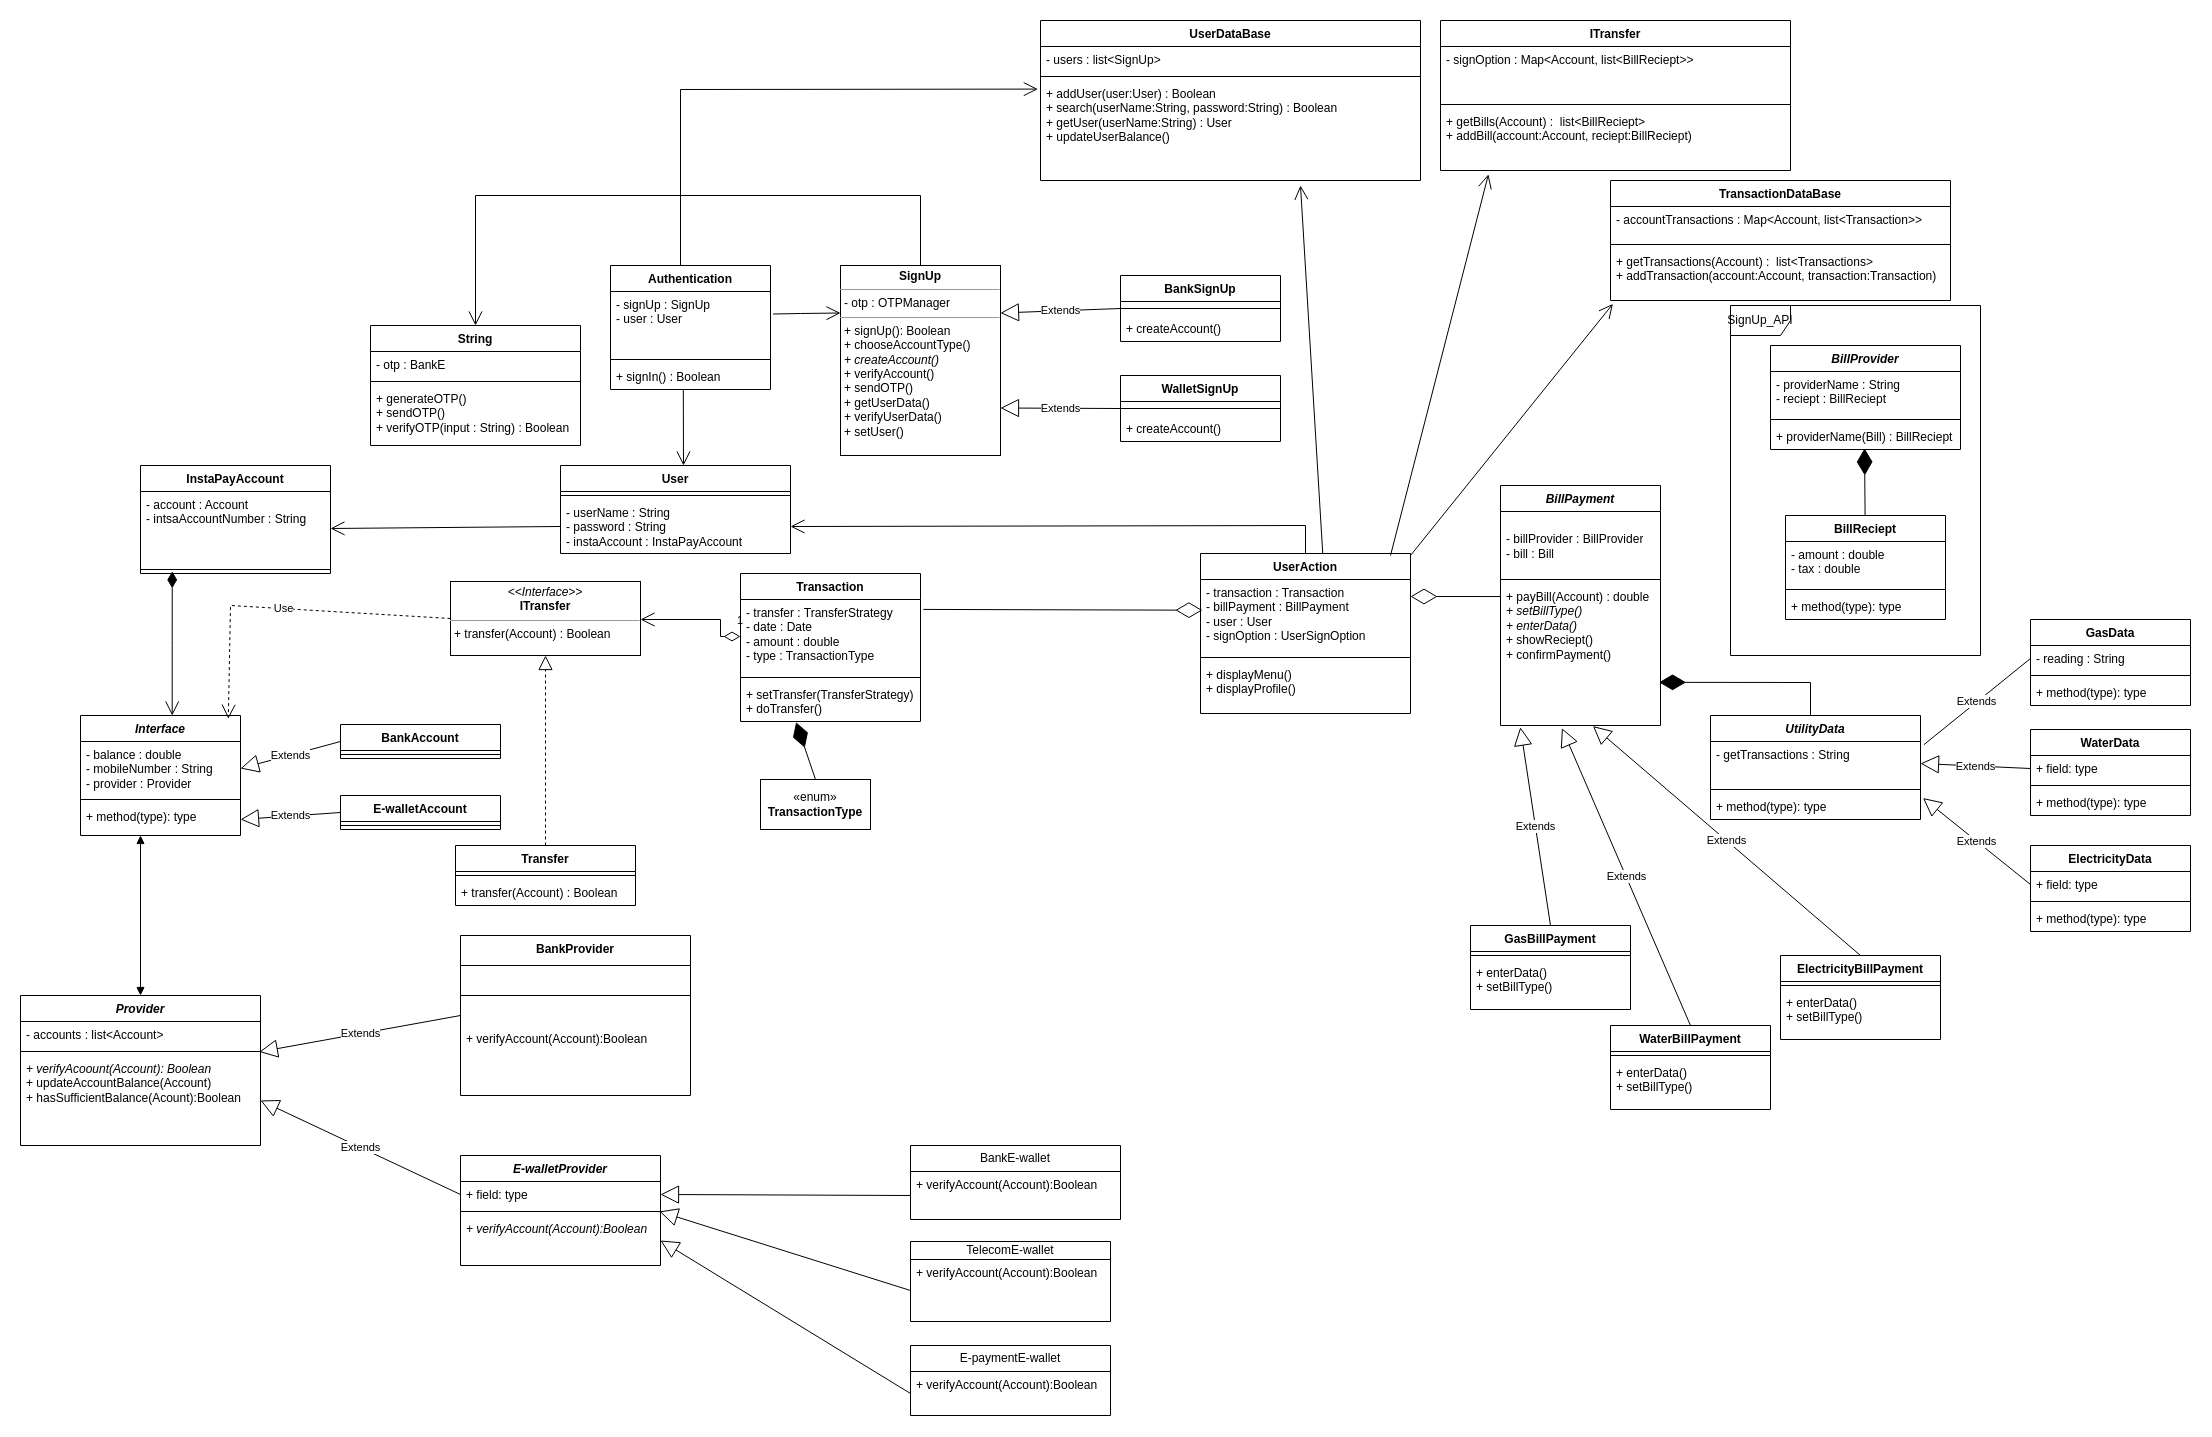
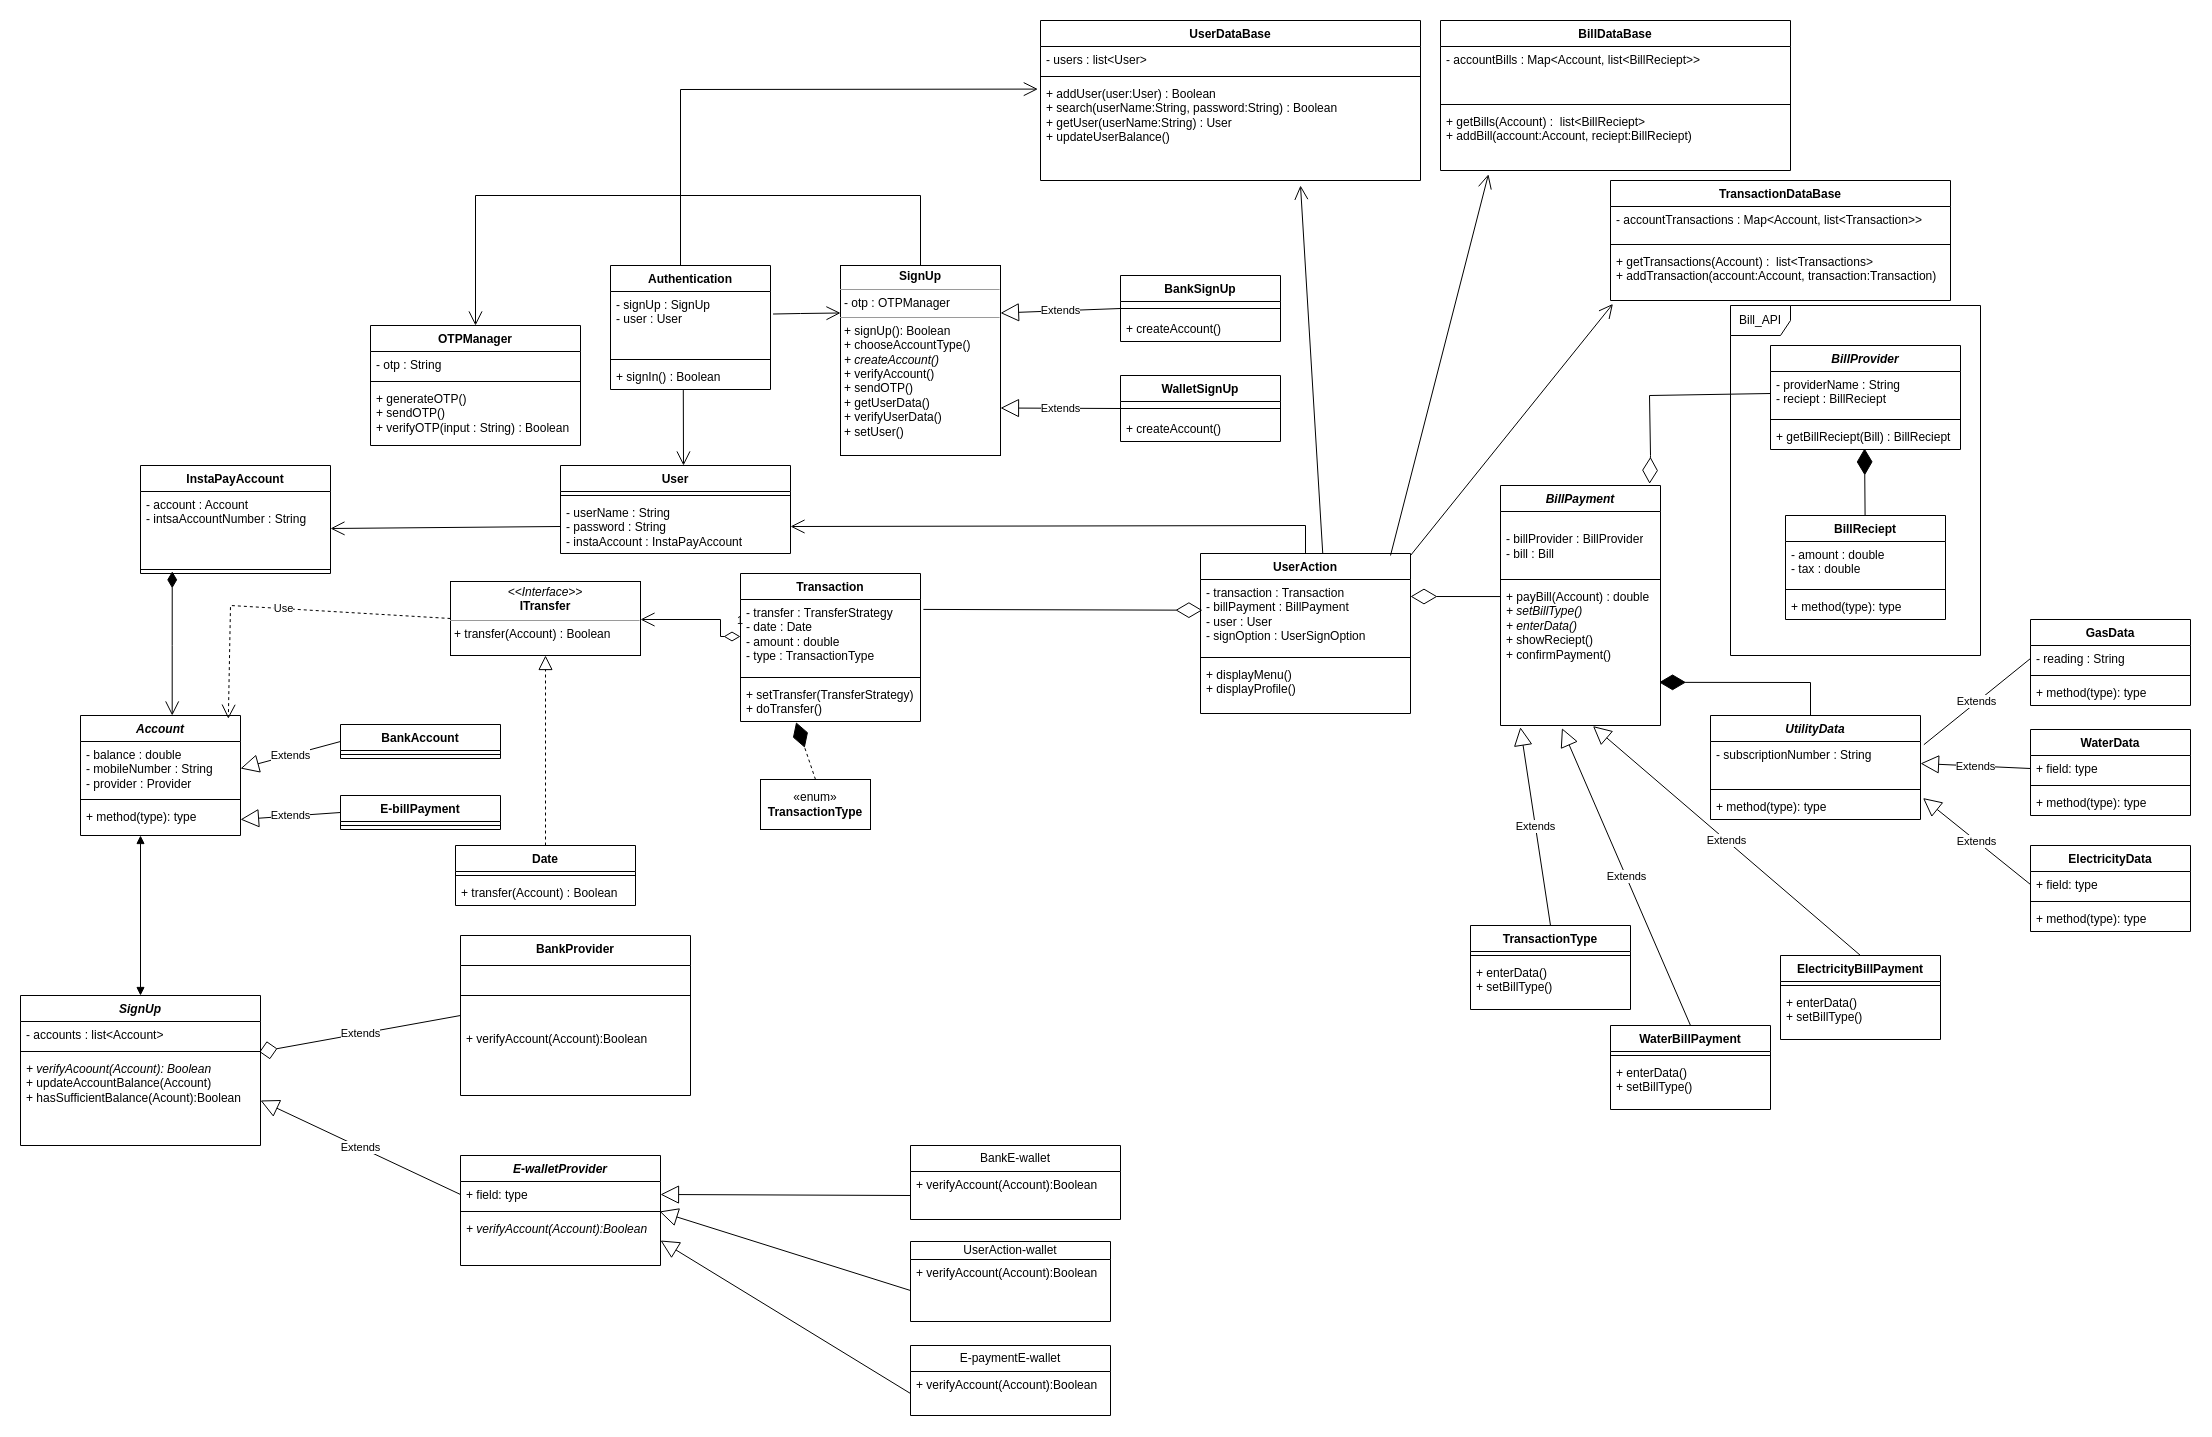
(1616, 35) -> (1616, 35)
(1110, 61) -> (1104, 61)
(1579, 61) -> (1584, 61)
(1761, 321) -> (1761, 321)
(476, 340) -> (476, 340)
(414, 366) -> (416, 366)
none -> (1679, 395)
(1867, 445) -> (1867, 445)
(161, 730) -> (161, 730)
(1795, 756) -> (1803, 756)
(810, 762) -> (810, 762)
(421, 810) -> (421, 810)
(546, 860) -> (546, 860)
(1551, 940) -> (1551, 940)
(141, 1010) -> (141, 1010)
(278, 1048) -> (278, 1049)
(1011, 1251) -> (1011, 1251)
